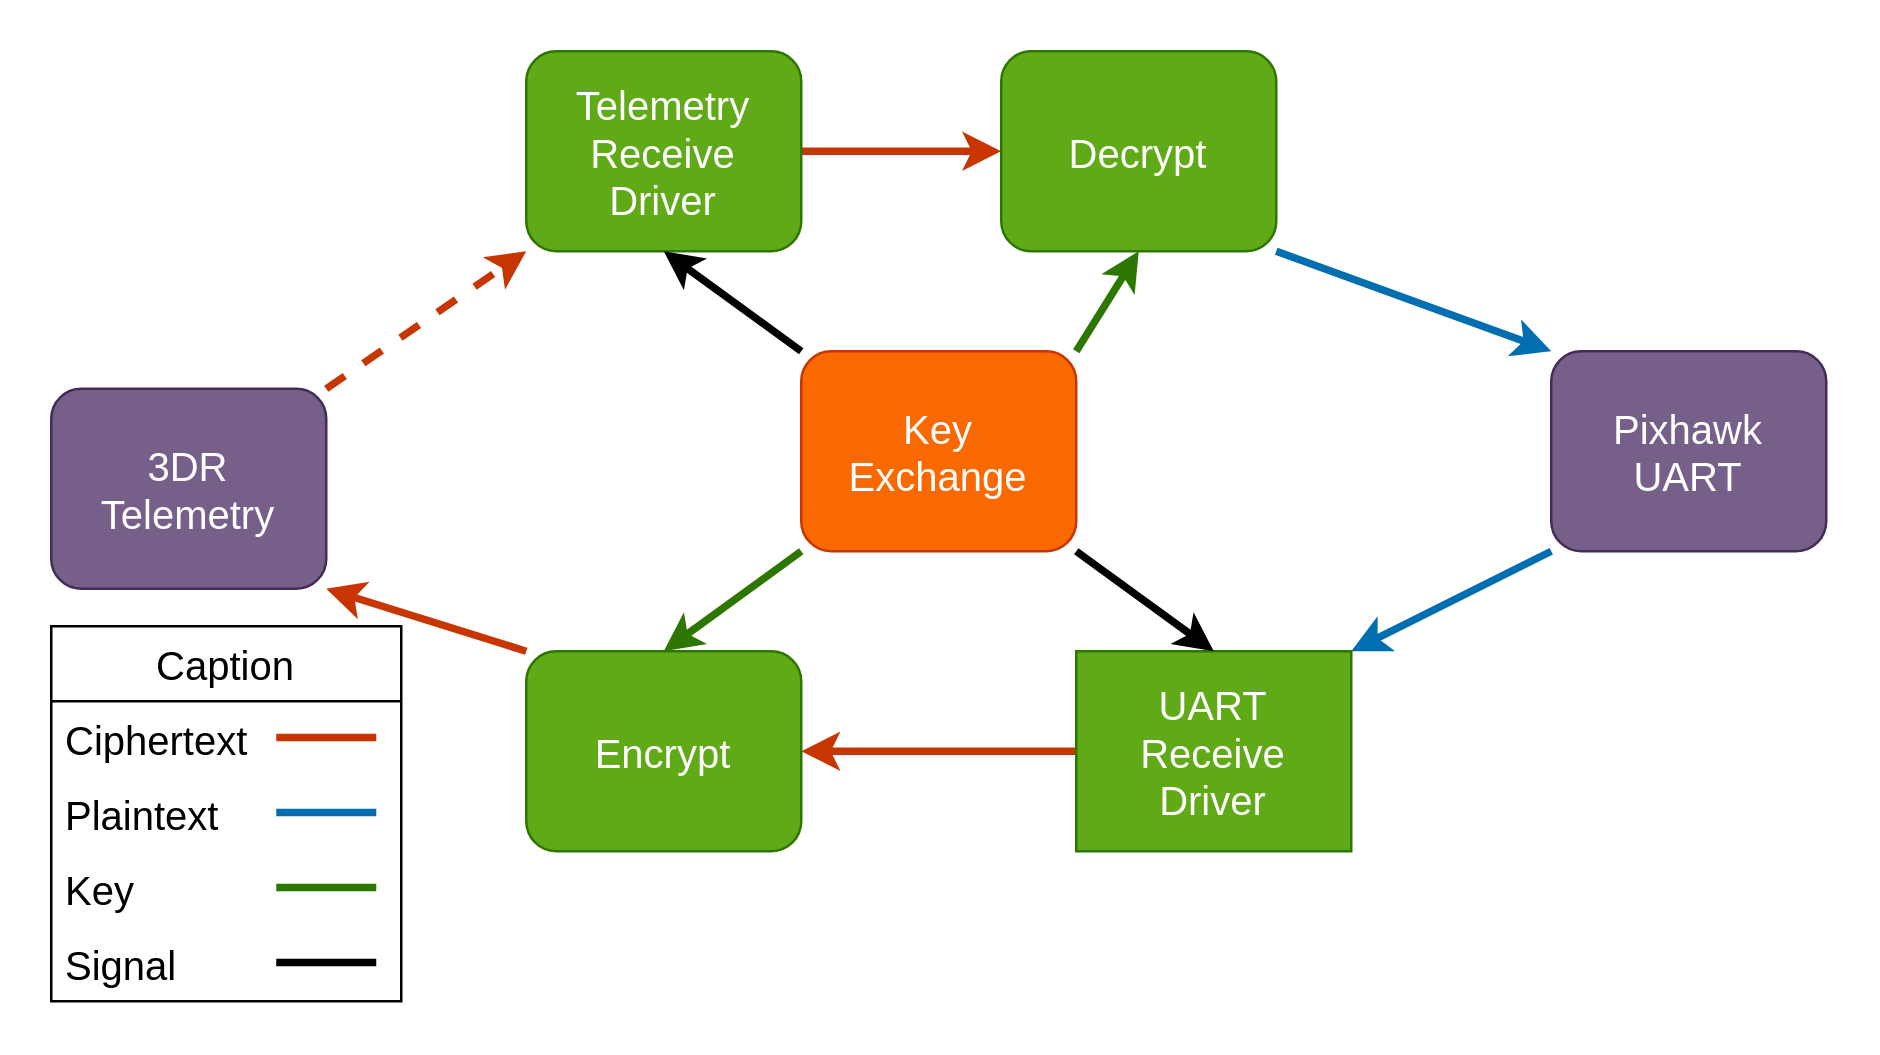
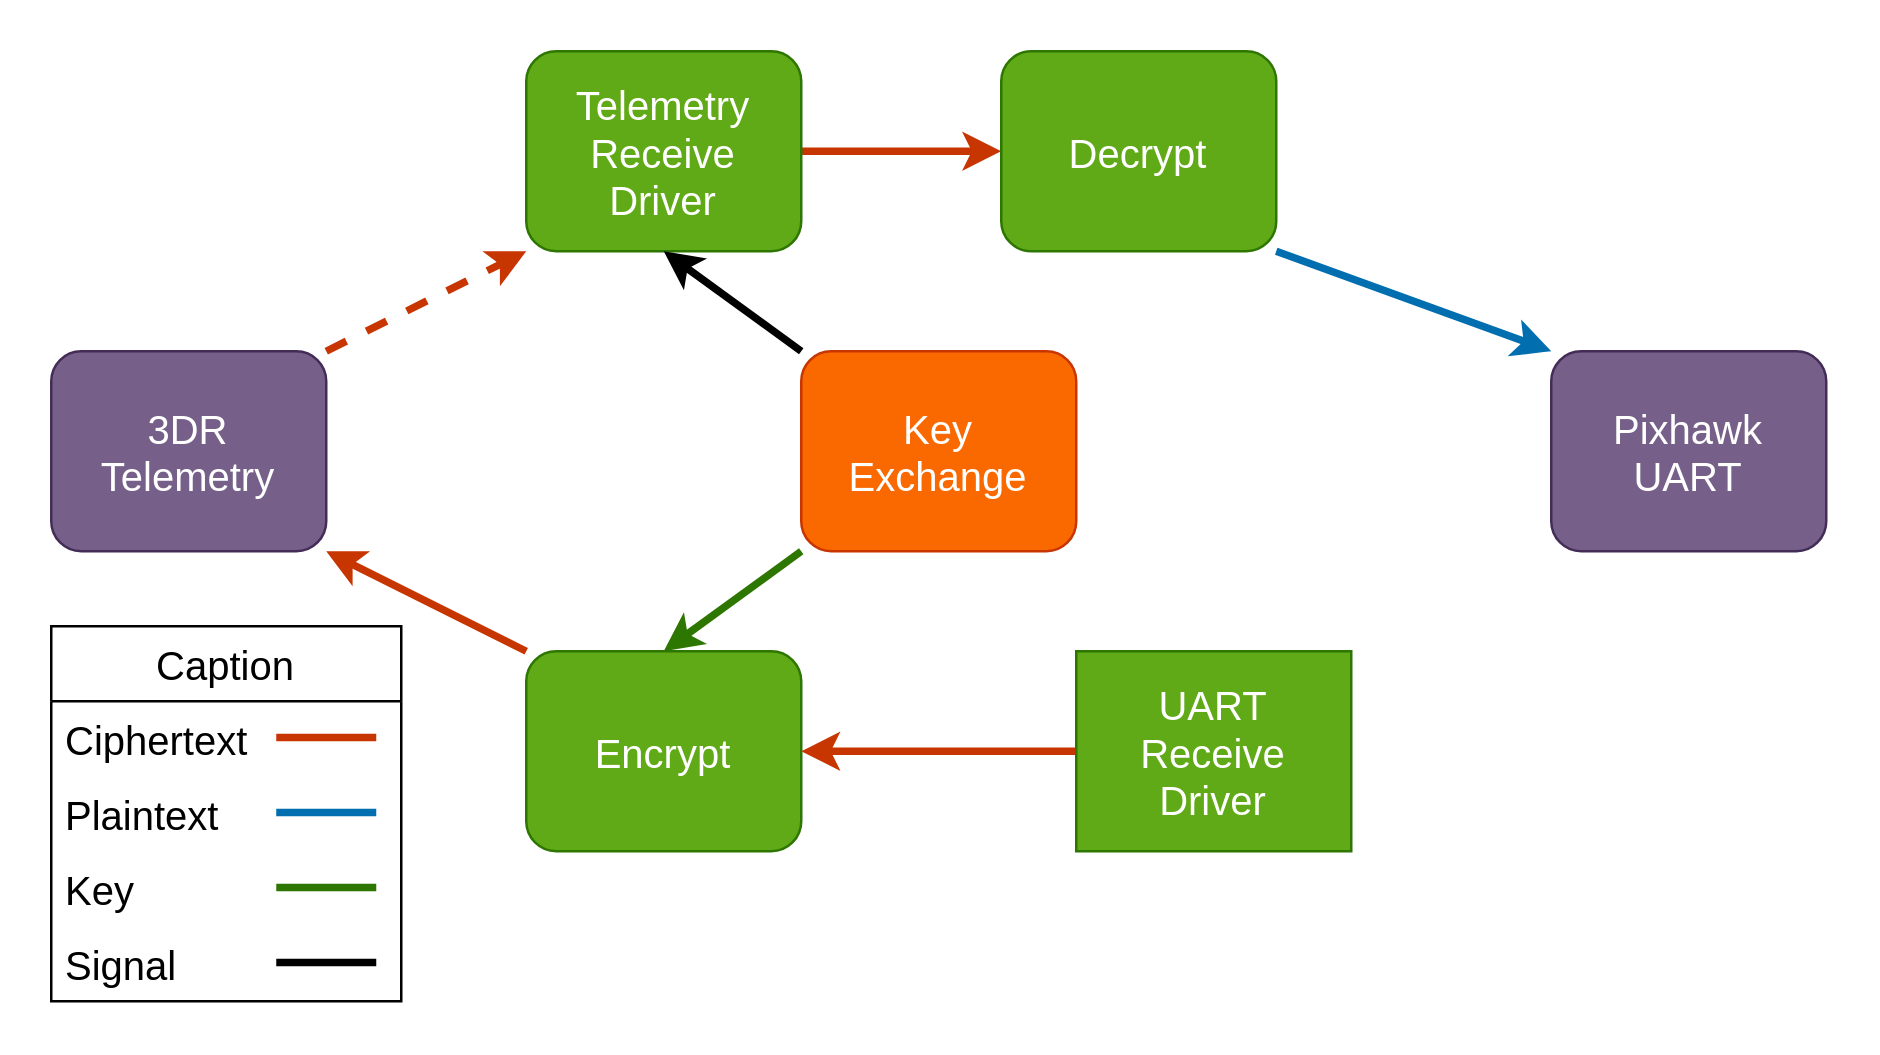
(1101, 312) -> none
(189, 489) -> (189, 451)
(1135, 594) -> none
(1463, 596) -> none
